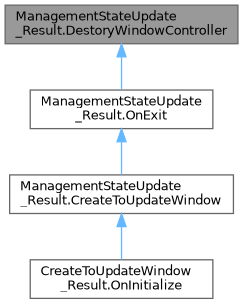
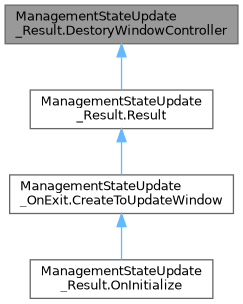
(122, 109) -> (122, 109)
(122, 194) -> (122, 194)
(122, 279) -> (122, 279)
